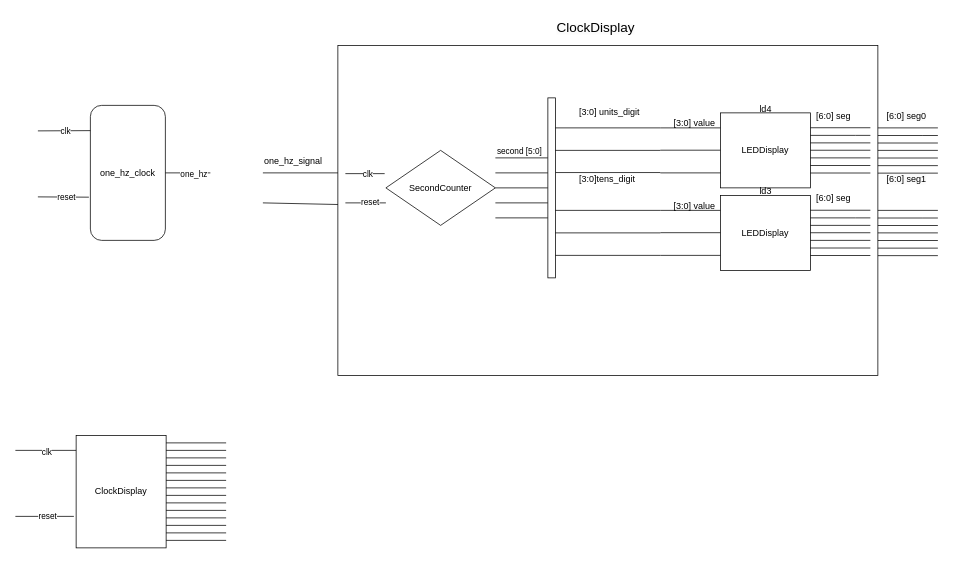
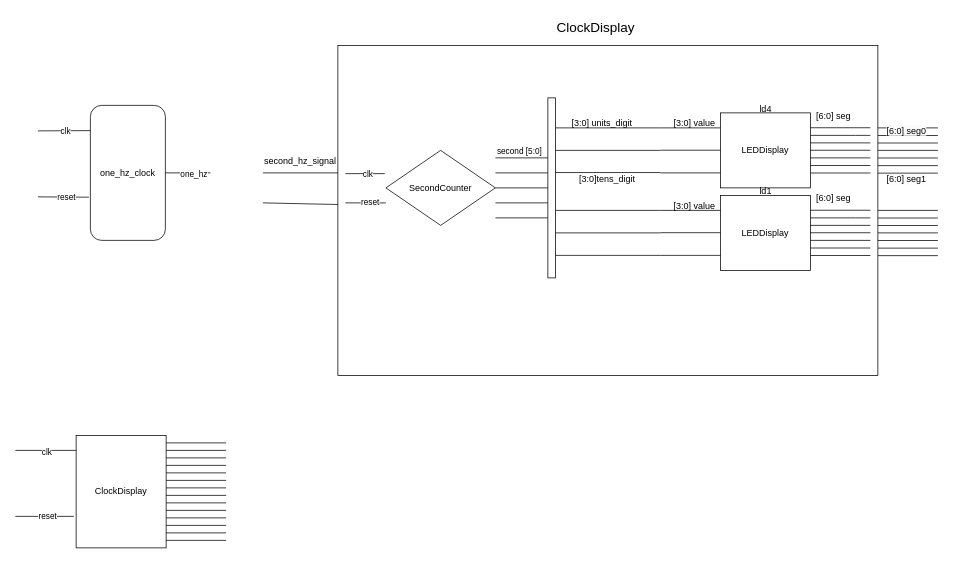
(612, 117) -> (604, 128)
(908, 120) -> (908, 135)
(295, 161) -> (302, 161)
(766, 192) -> (766, 192)
